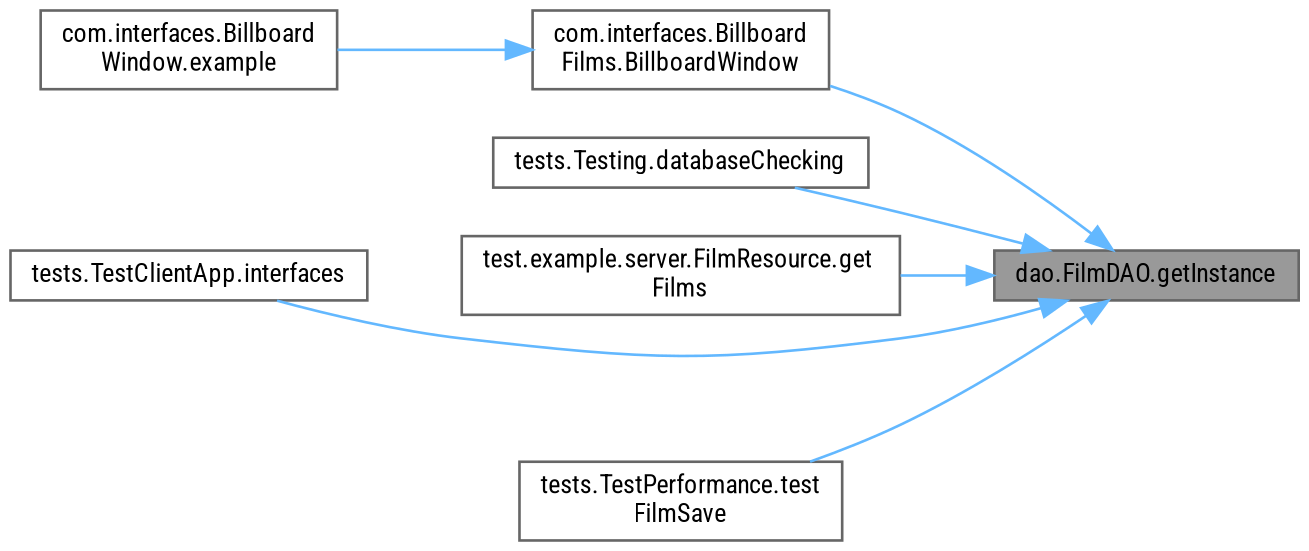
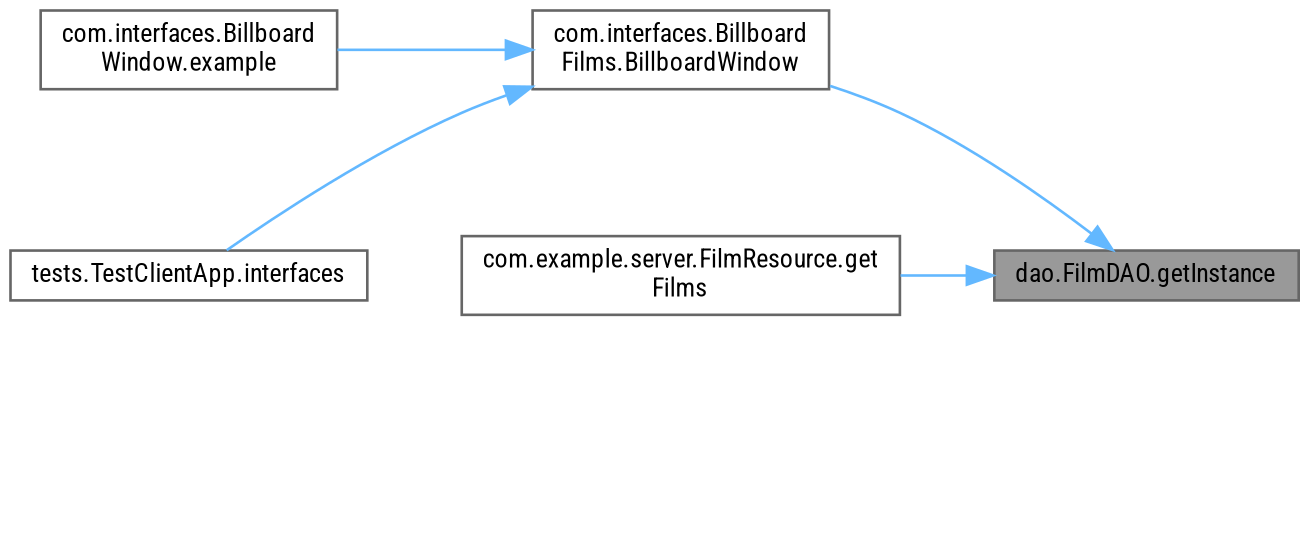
(681, 163) -> none
(681, 275) -> (681, 275)
(659, 355) -> (362, 164)
(681, 501) -> none
